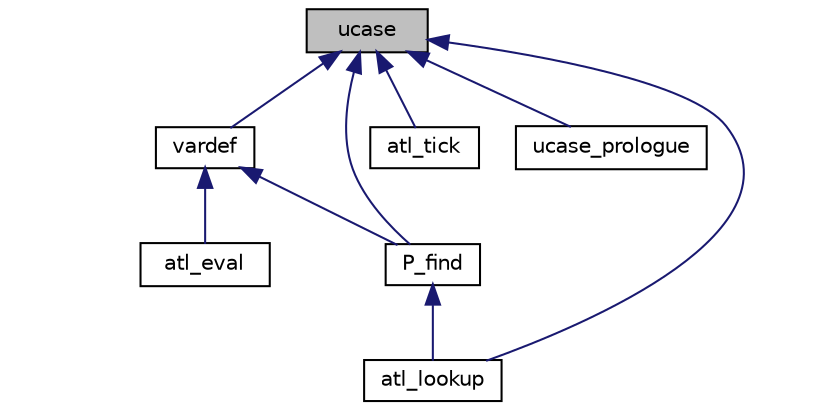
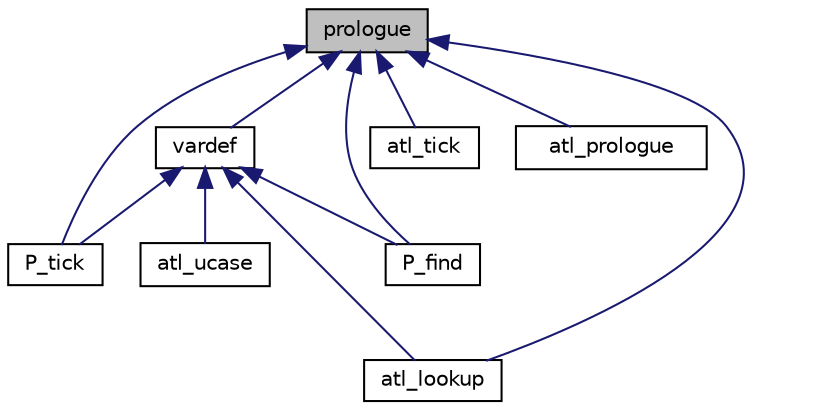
(367, 31) -> (367, 31)
(611, 148) -> (611, 148)
none -> (55, 265)
(205, 265) -> (205, 265)
(433, 333) -> (326, 272)
